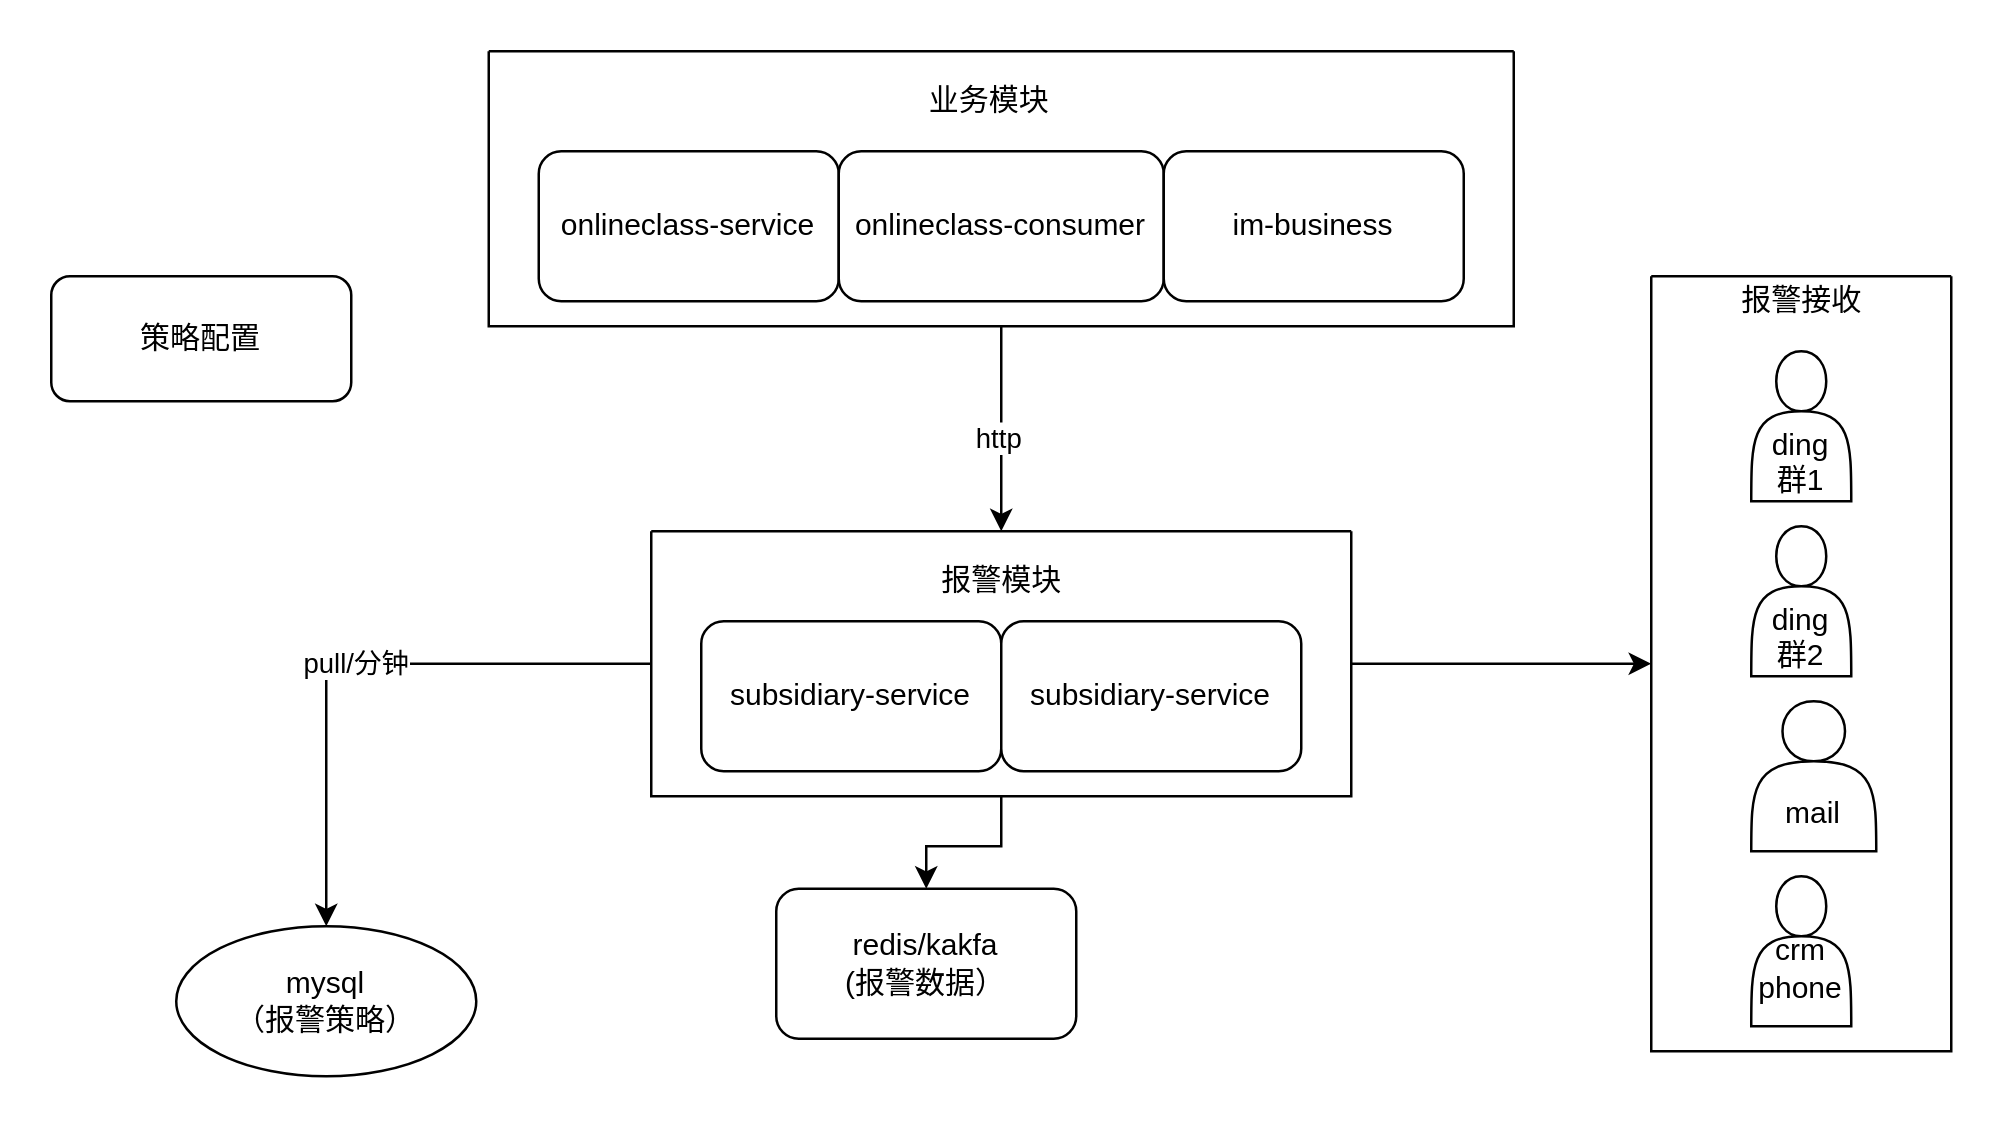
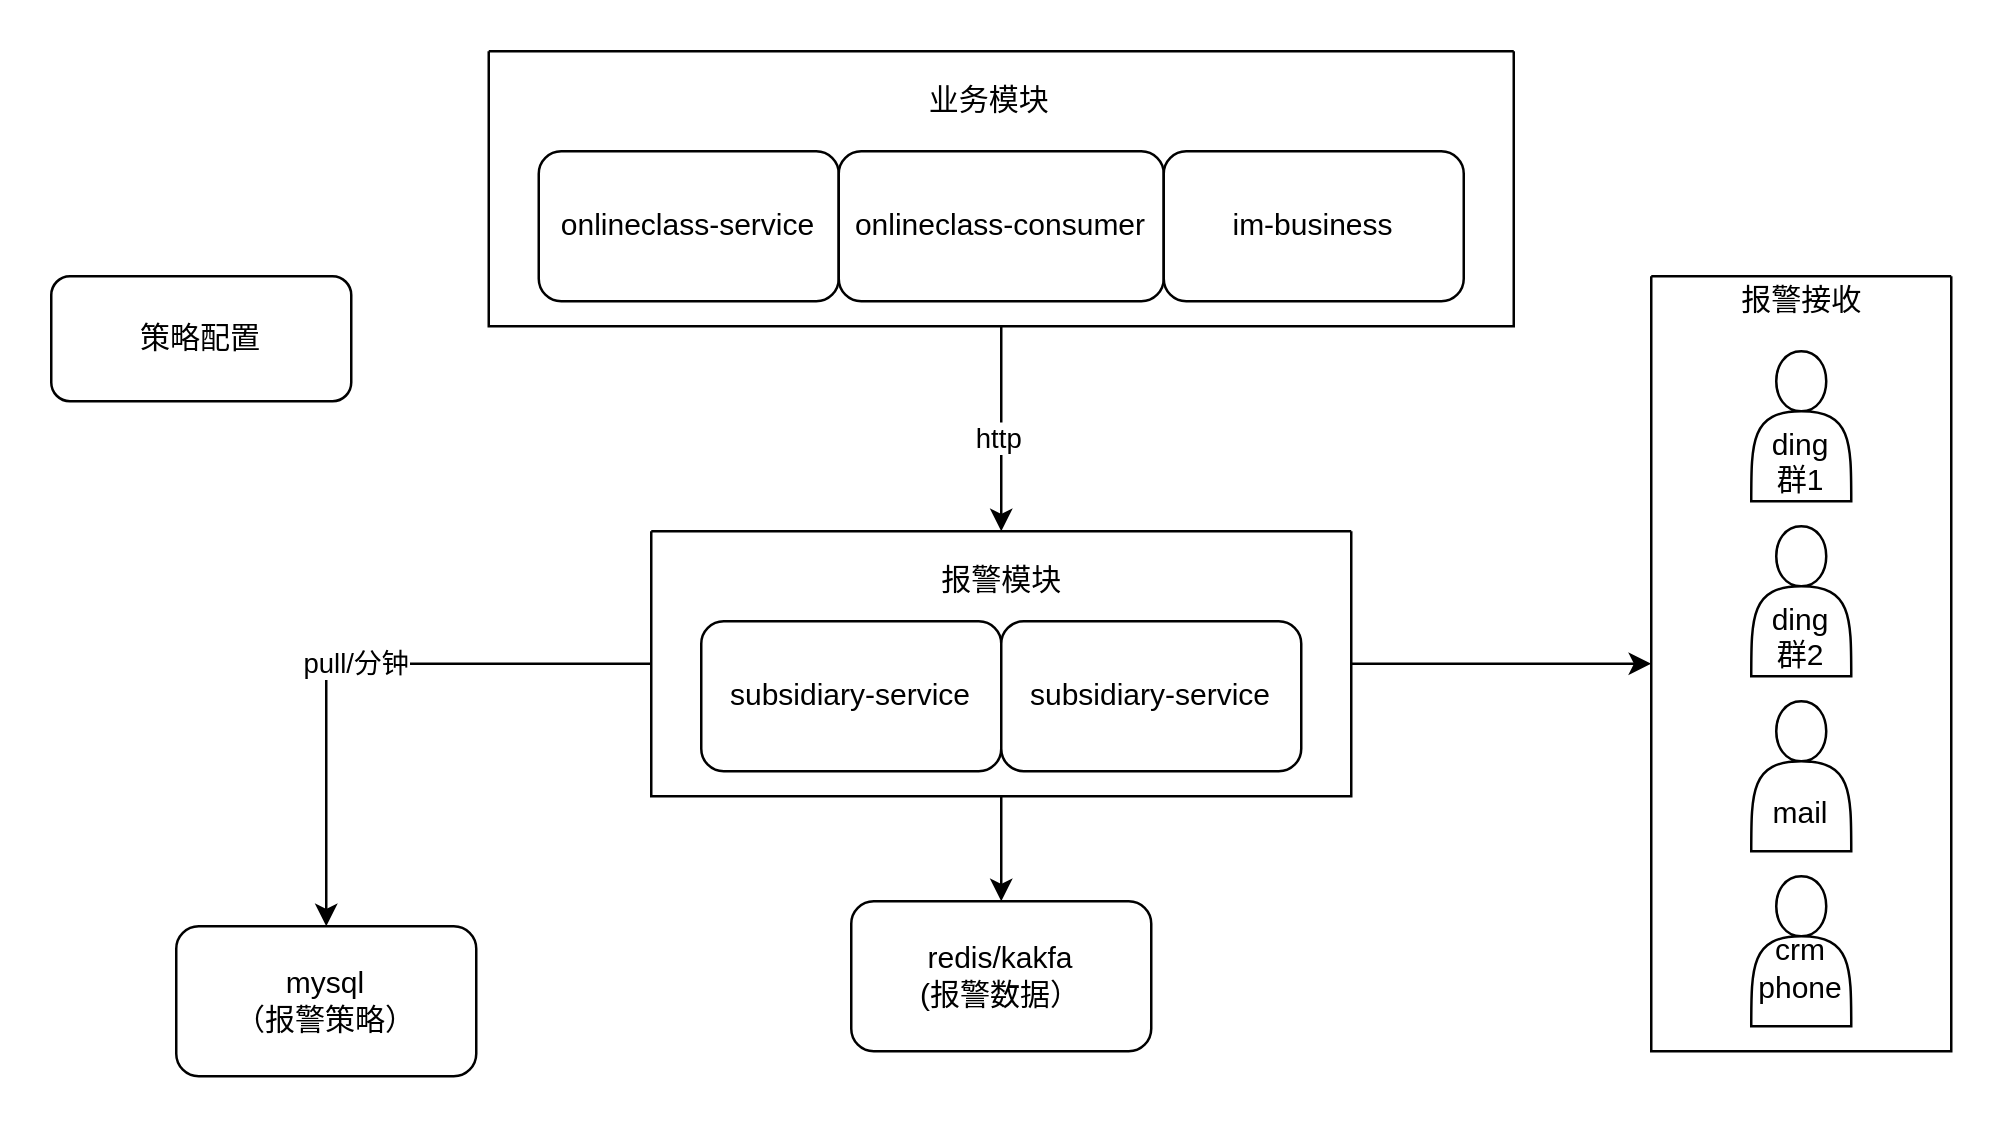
(1814, 776) -> (1801, 776)
(926, 964) -> (1001, 976)
(326, 1001) -> (326, 1001)
